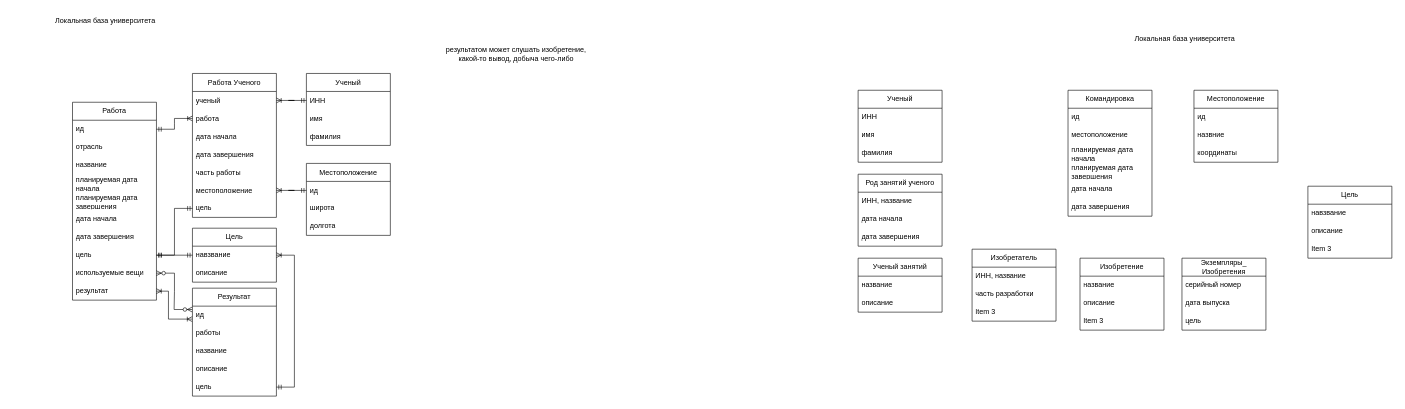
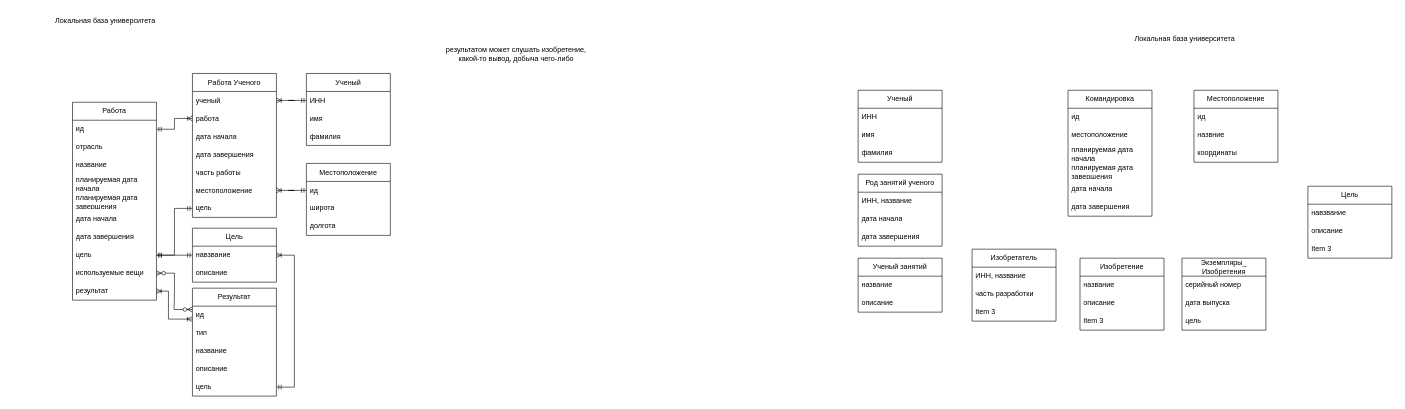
(208, 333) -> (202, 333)
